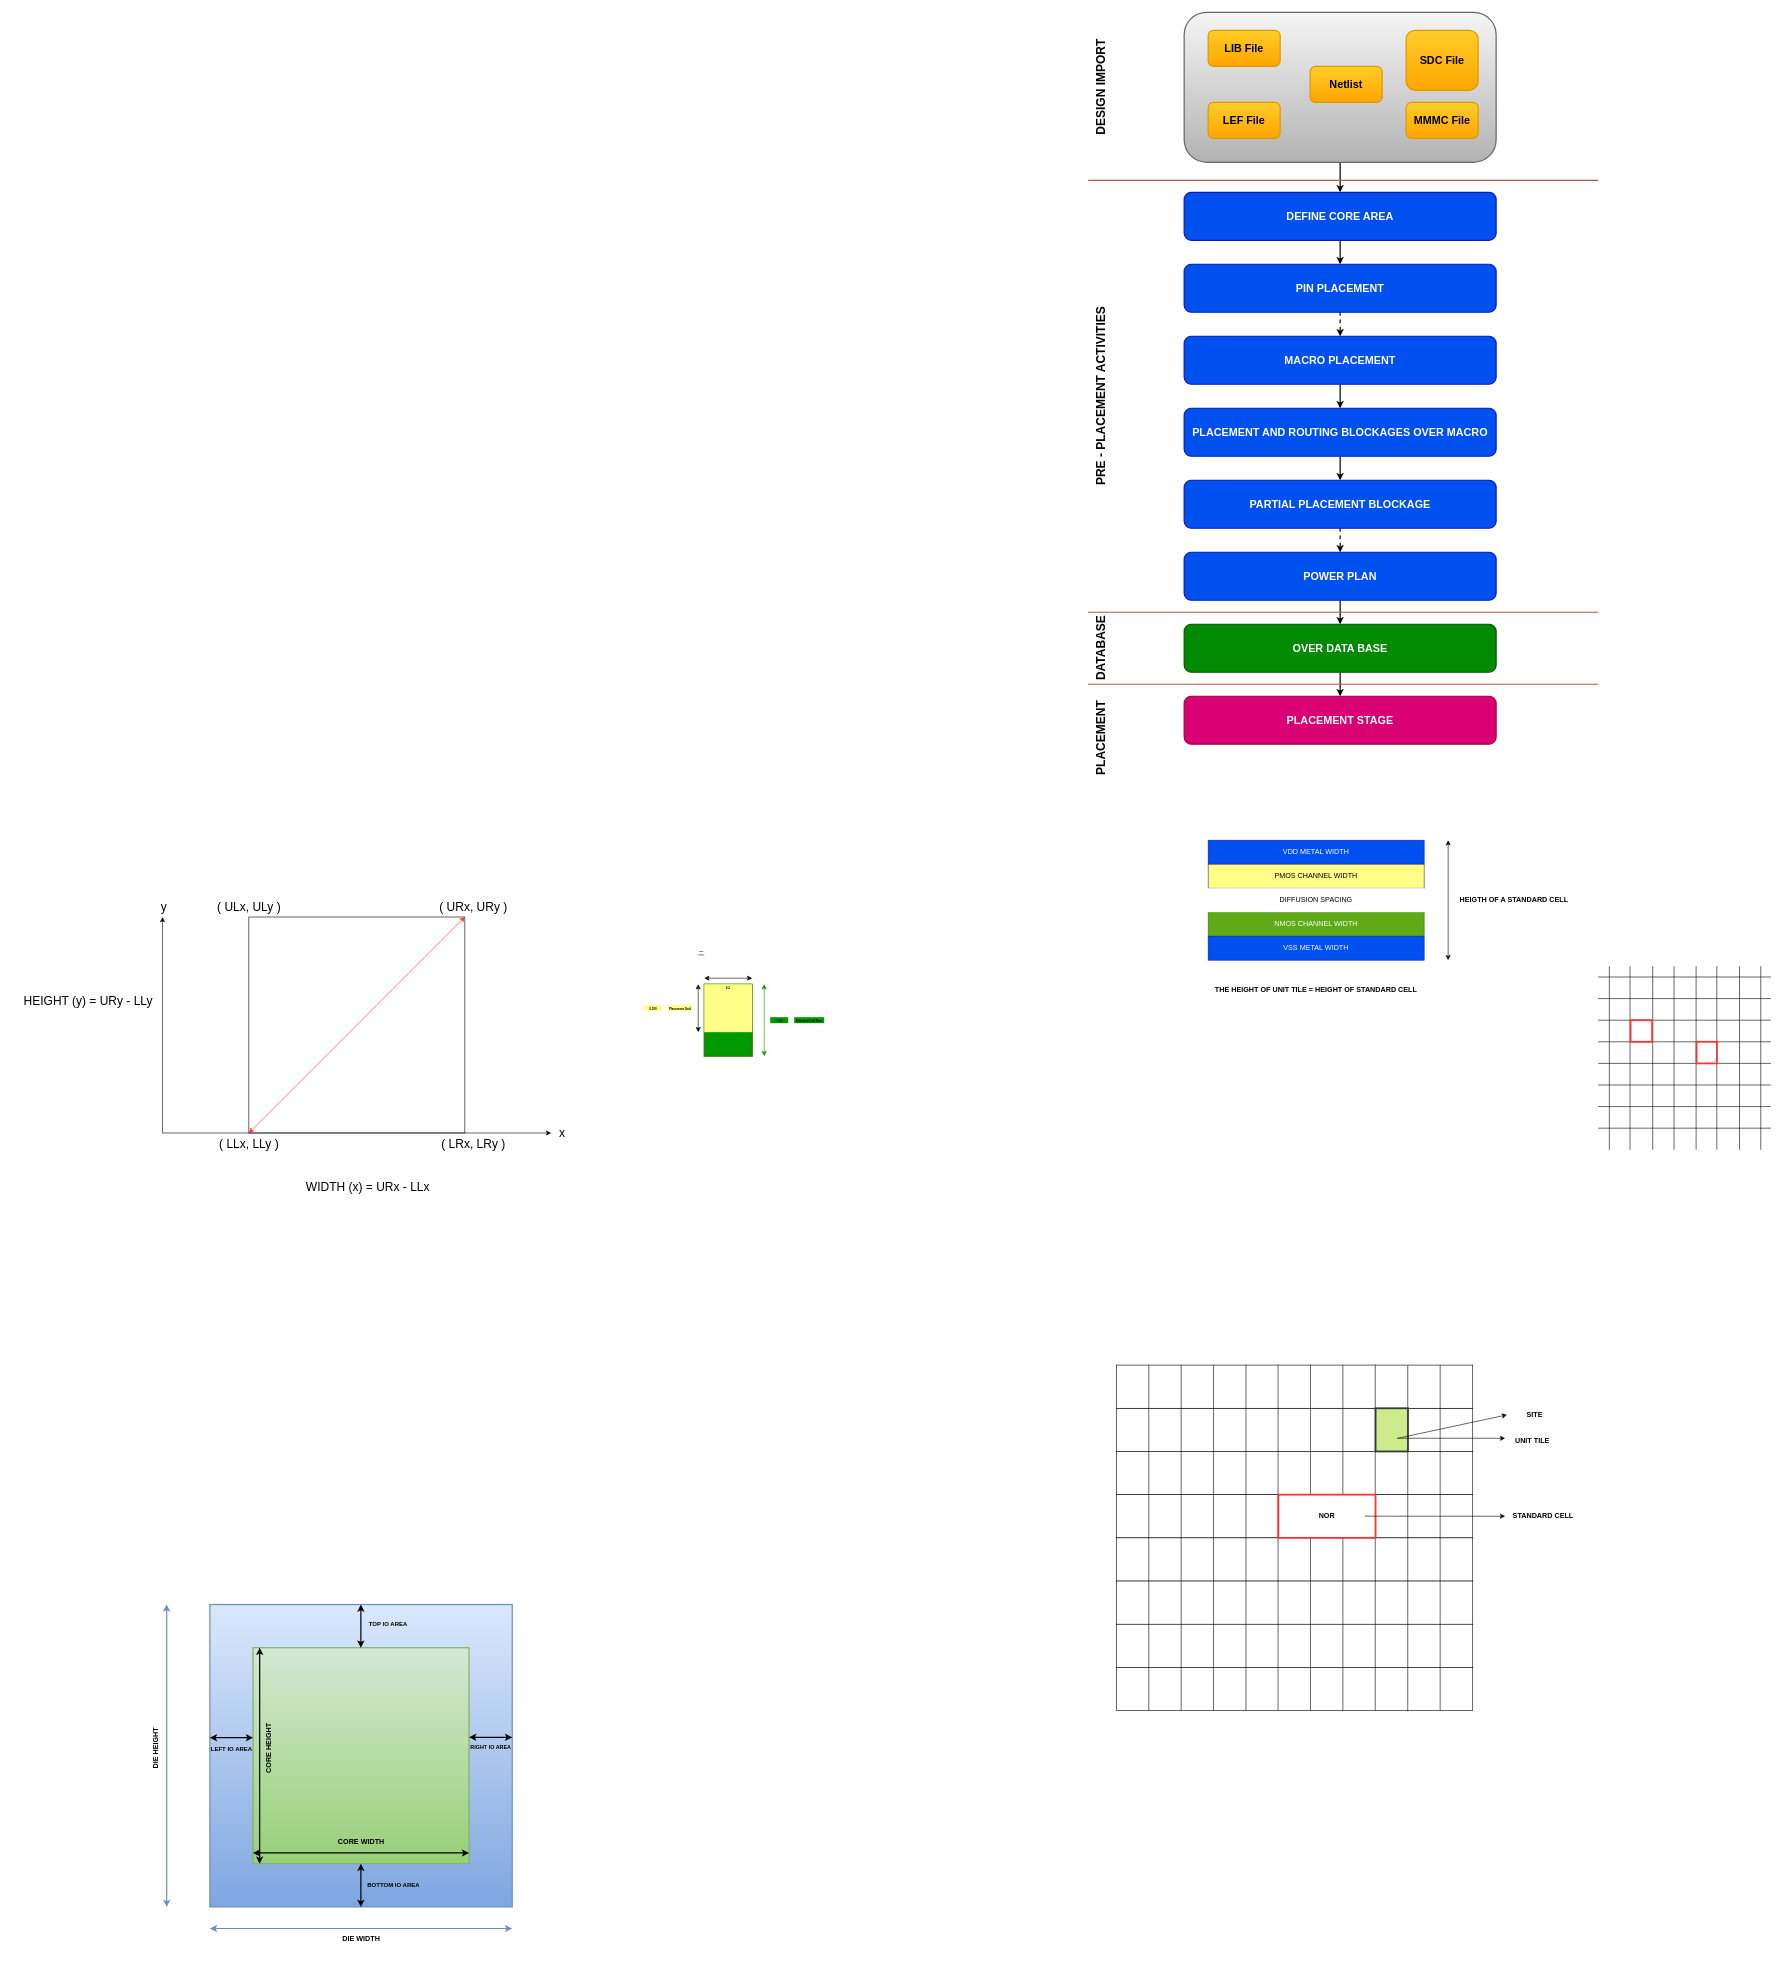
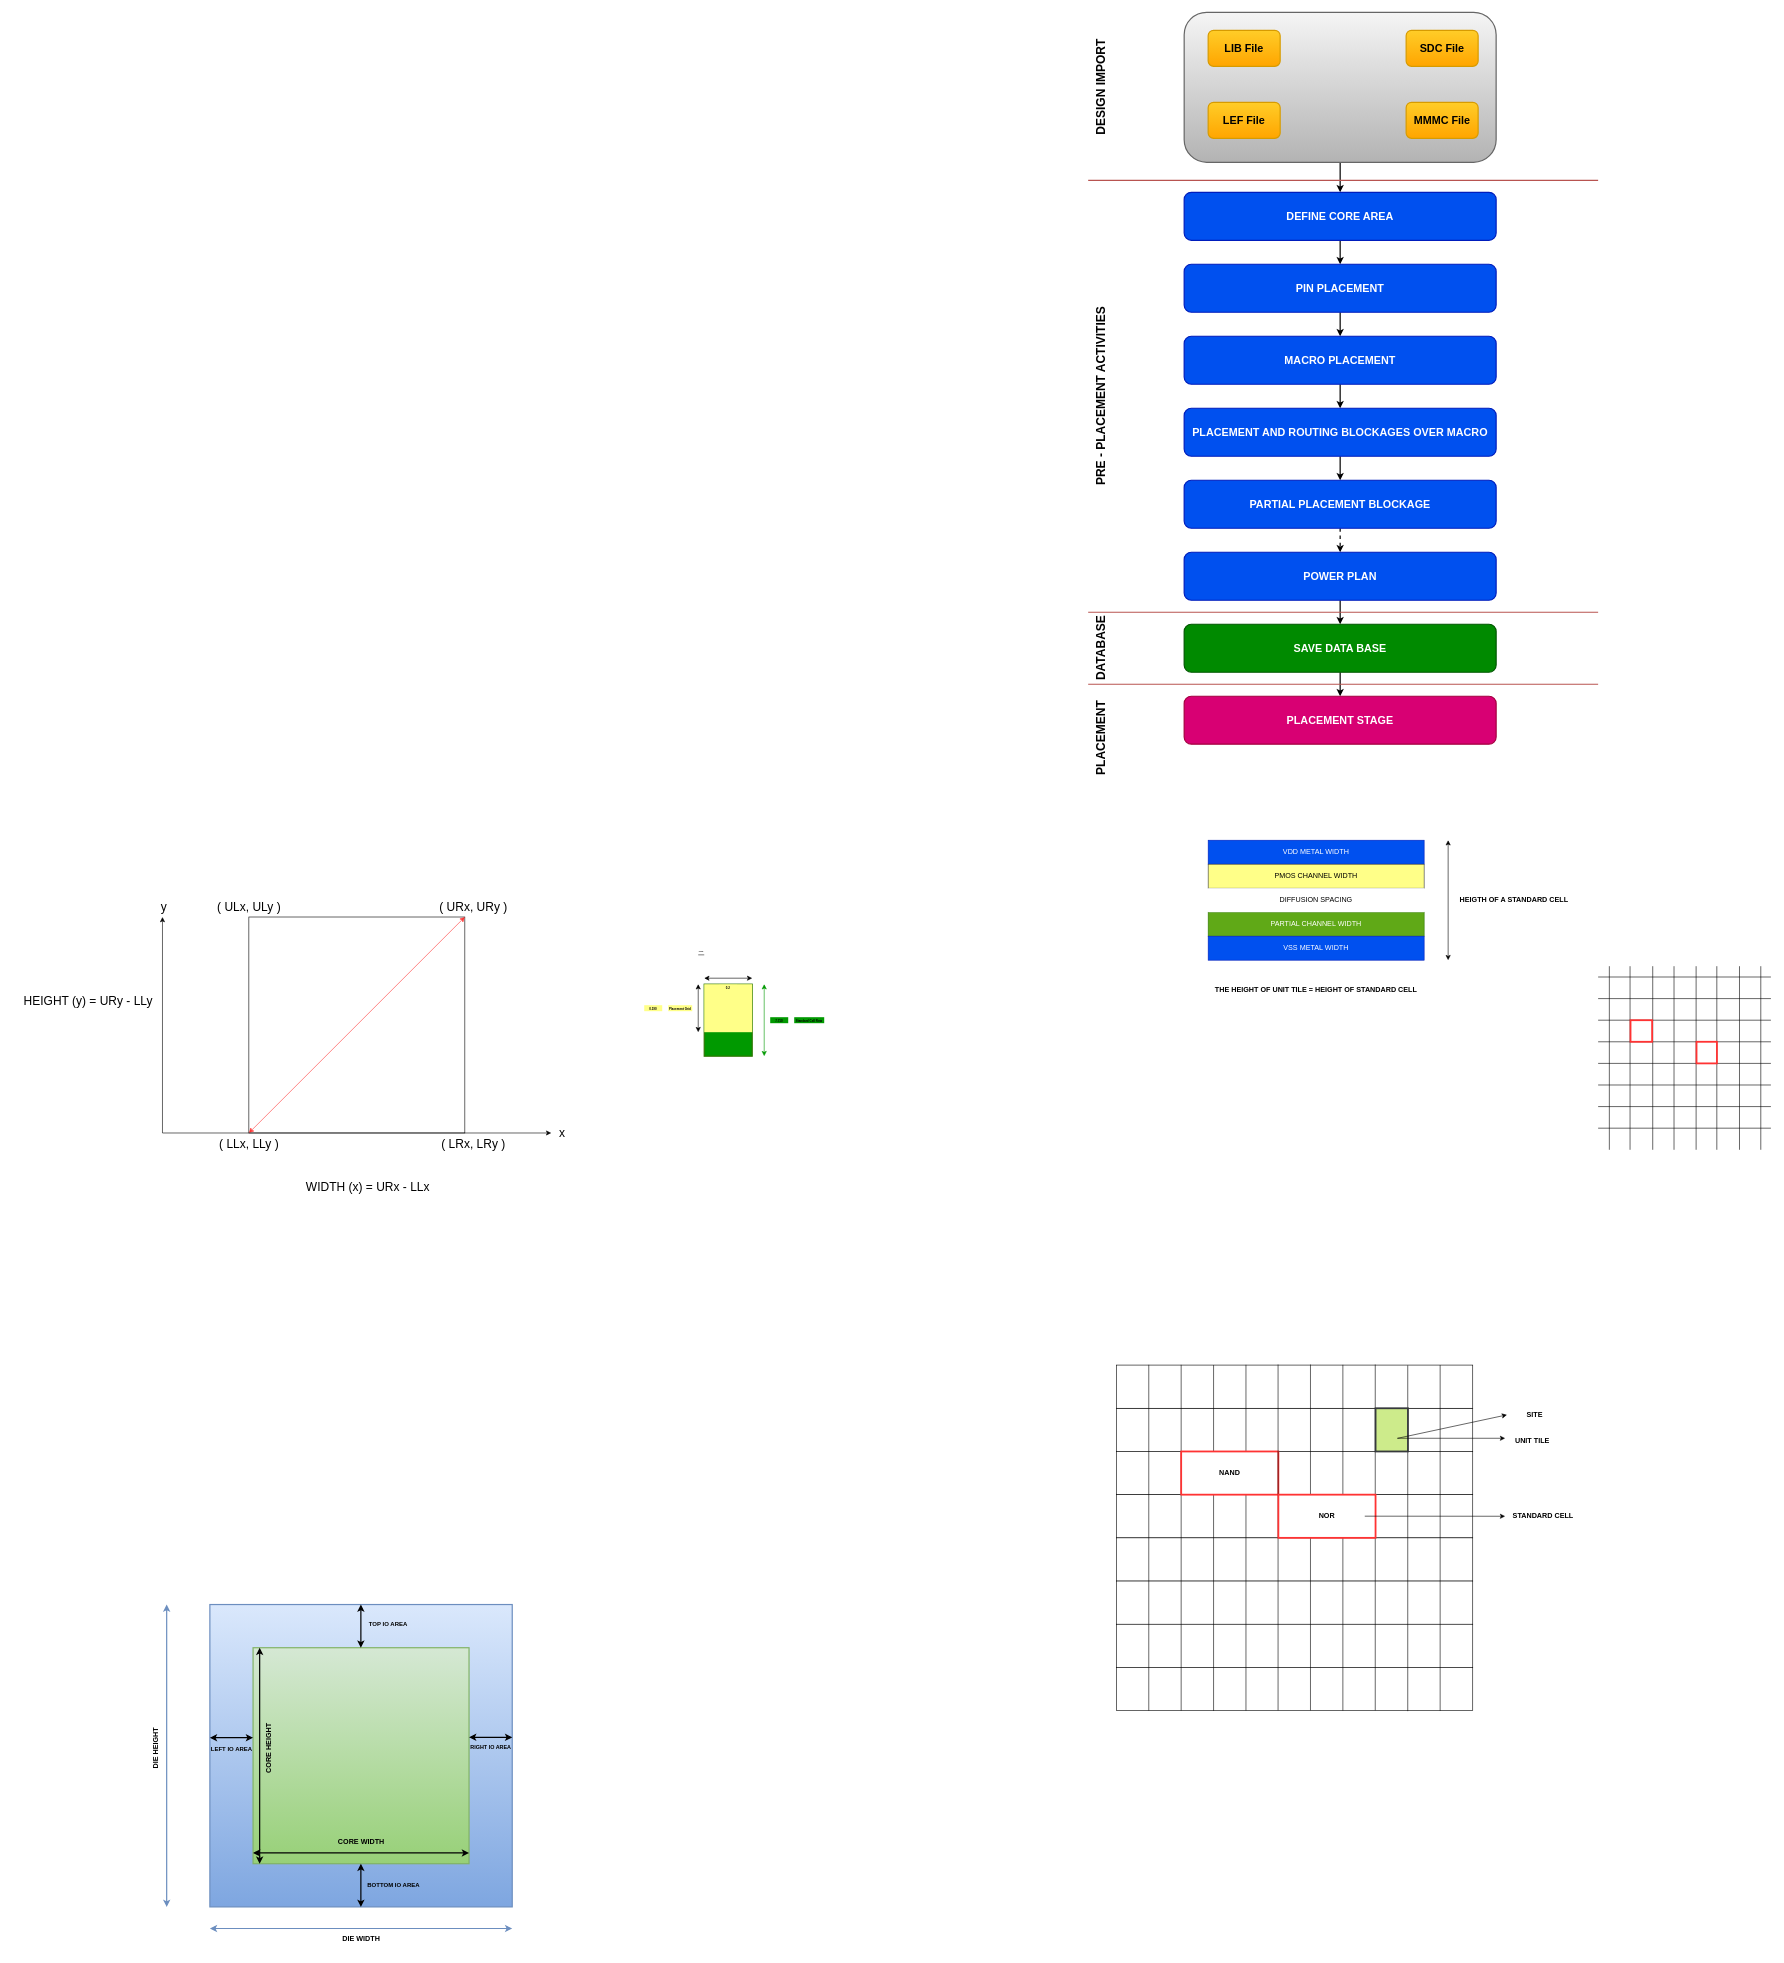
(1442, 60) -> (1442, 48)
(1346, 84) -> none
(1340, 321) -> (1340, 321)
(1340, 648) -> (1340, 648)
(1316, 924) -> (1316, 924)
none -> (1230, 1473)
